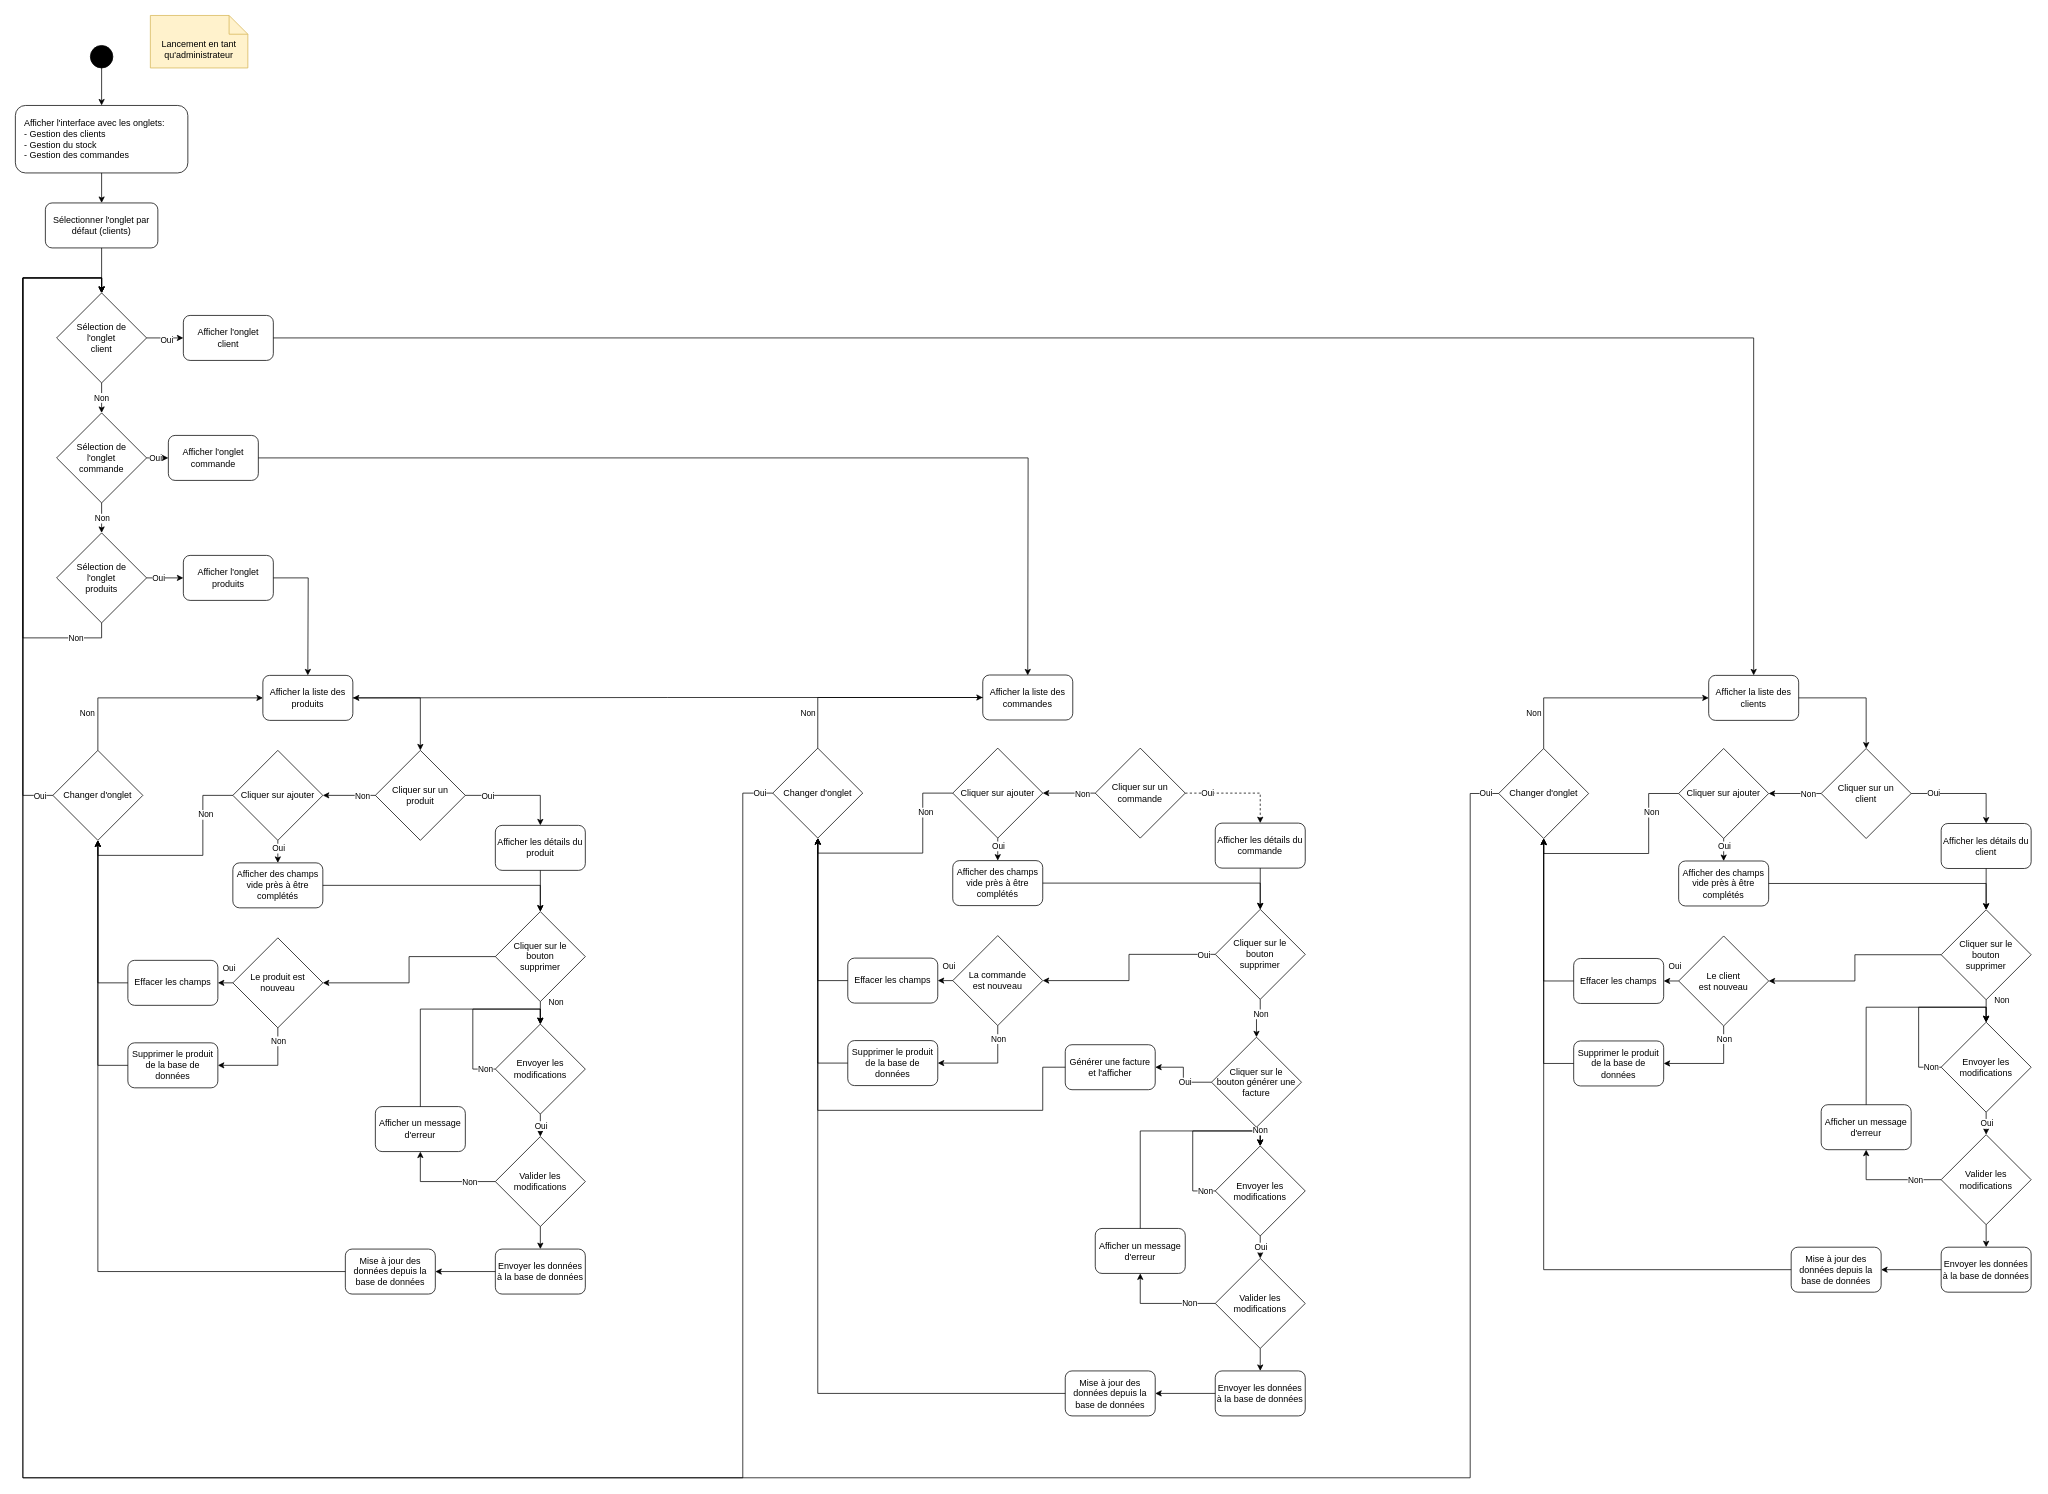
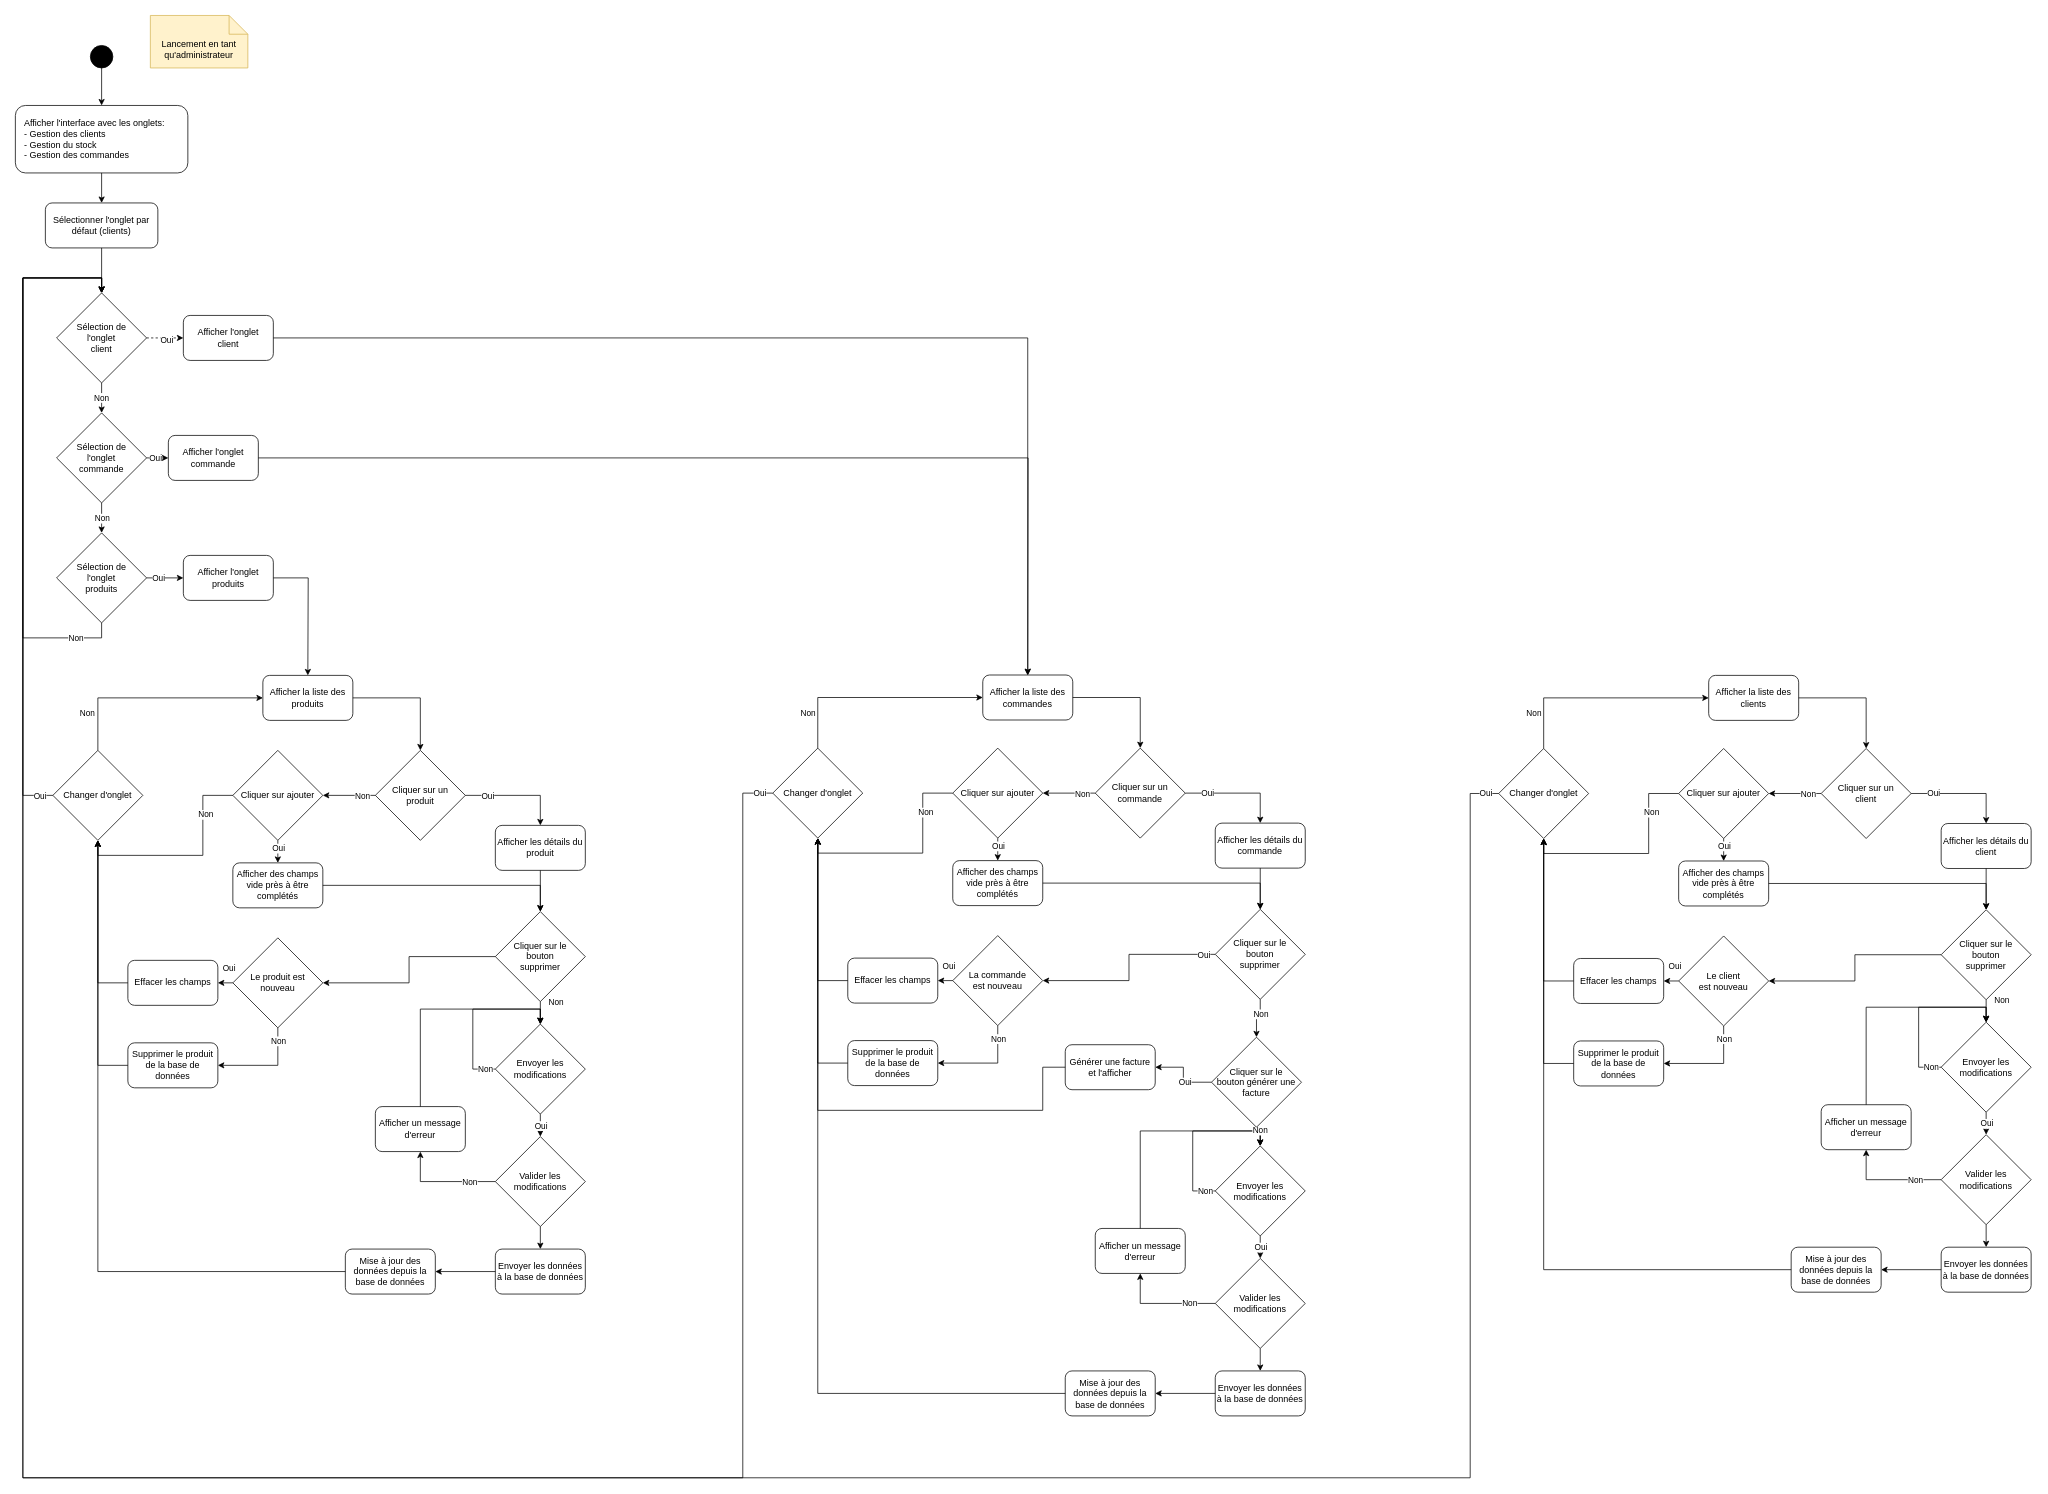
(154, 338) -> (154, 338)
(1754, 502) -> (1028, 395)
(619, 698) -> (1129, 698)
(1249, 793) -> (1249, 793)
